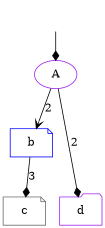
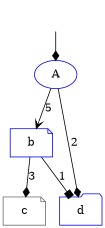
(56, 75) -> (56, 75)
(49, 109) -> (49, 109)
none -> (54, 174)
(81, 211) -> (81, 211)
